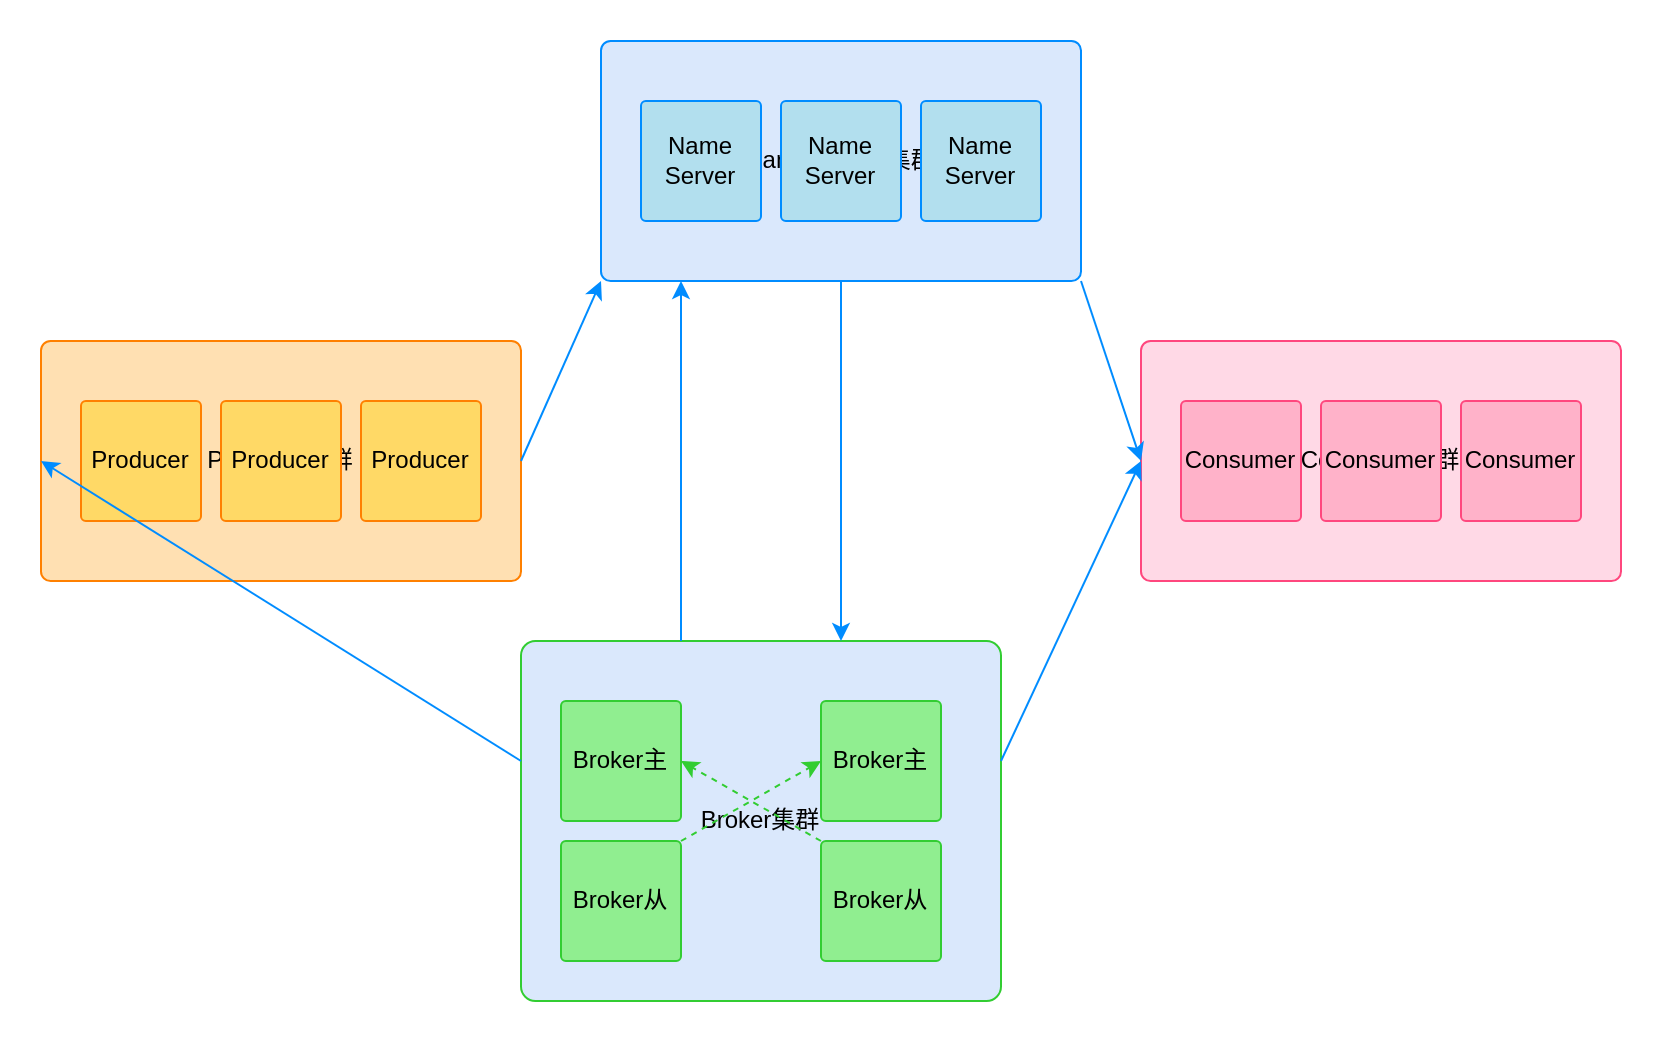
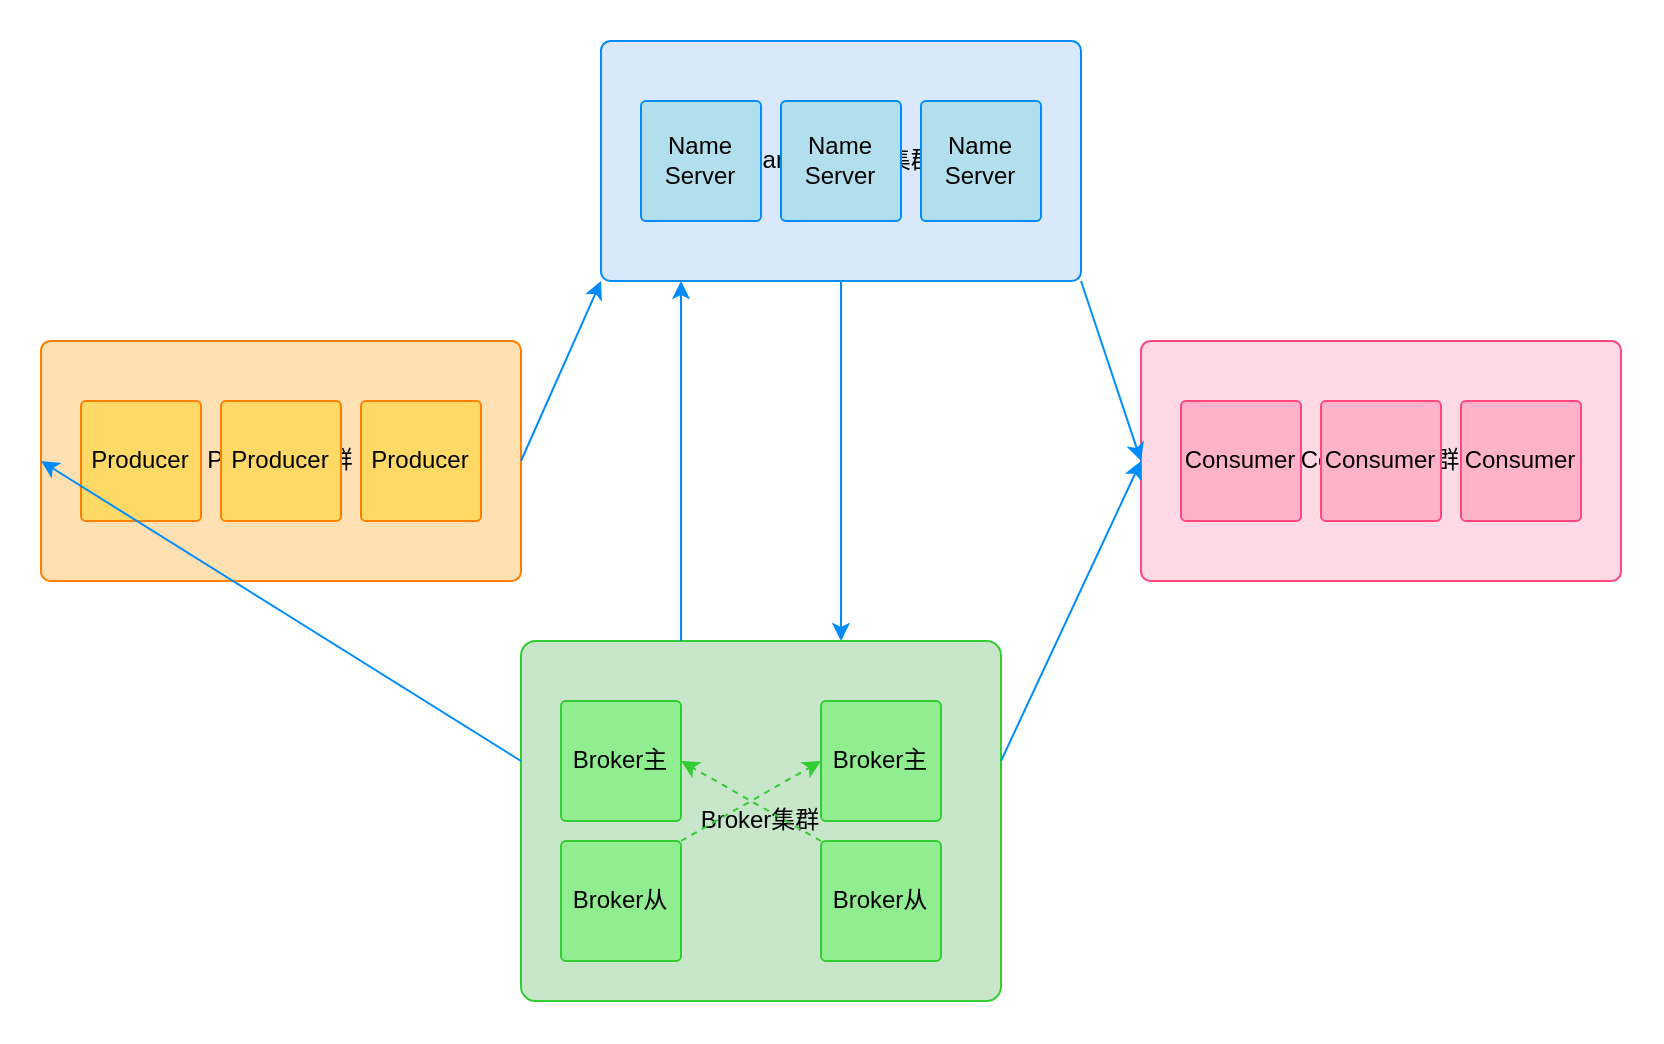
(761, 821) -> (761, 821)
